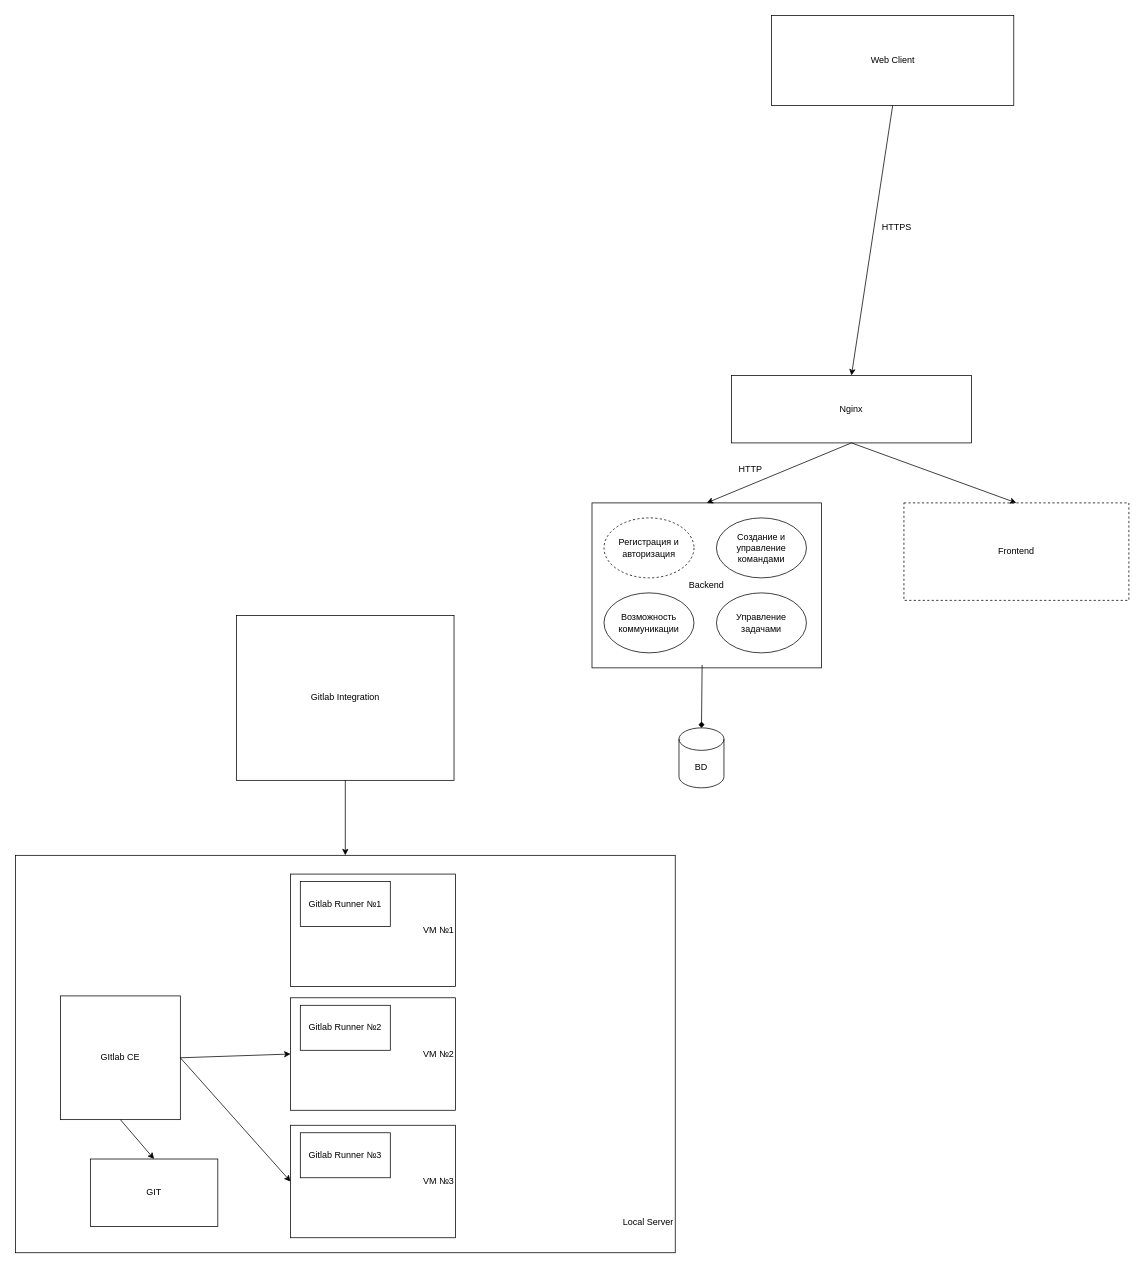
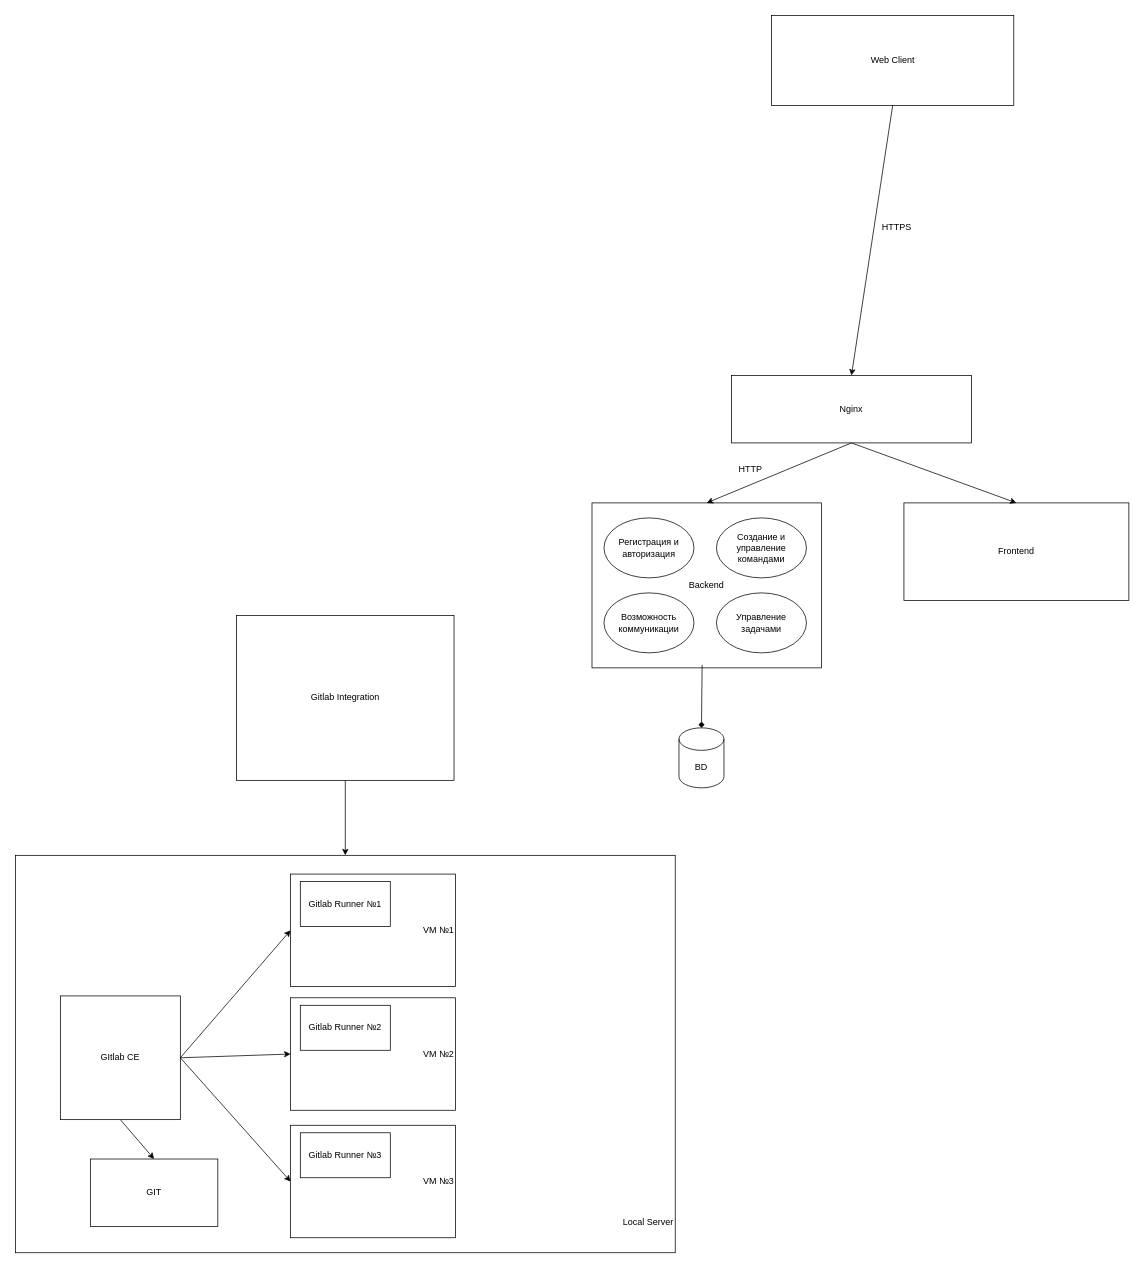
(649, 548) -> (649, 548)
(1017, 552) -> (1017, 552)
none -> (235, 995)
